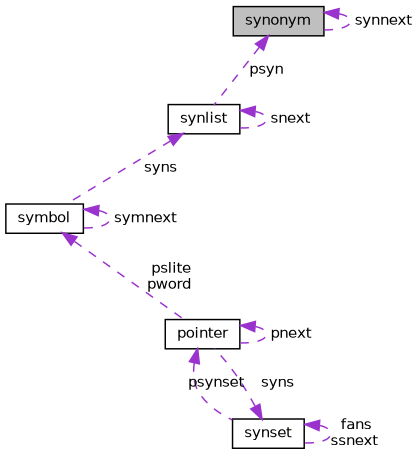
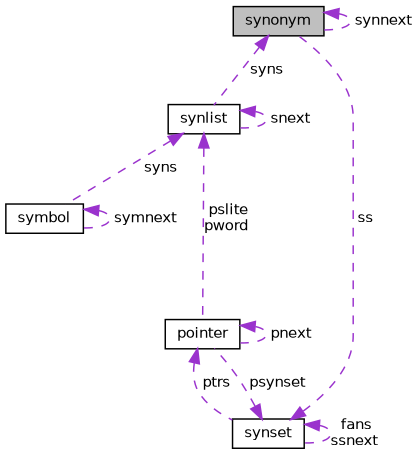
(265, 70) -> (265, 70)
none -> (353, 222)
(130, 281) -> (203, 234)
(214, 383) -> (214, 383)
(276, 383) -> (276, 383)
